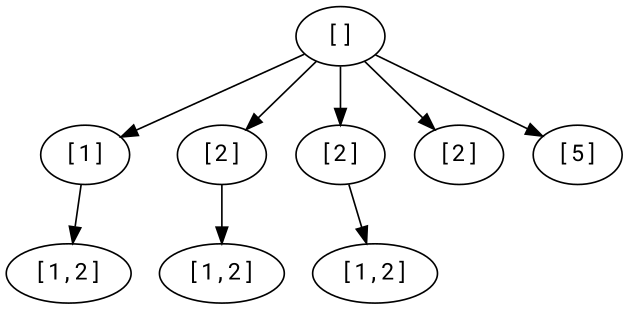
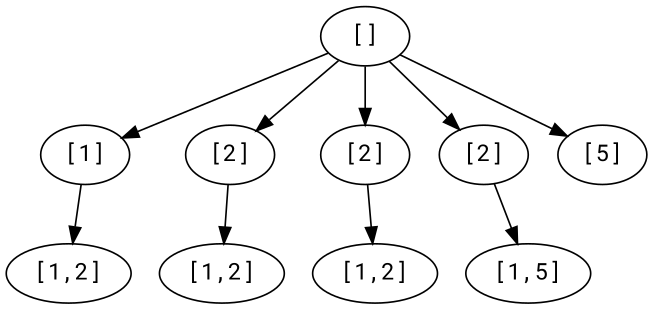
none -> (528, 273)
